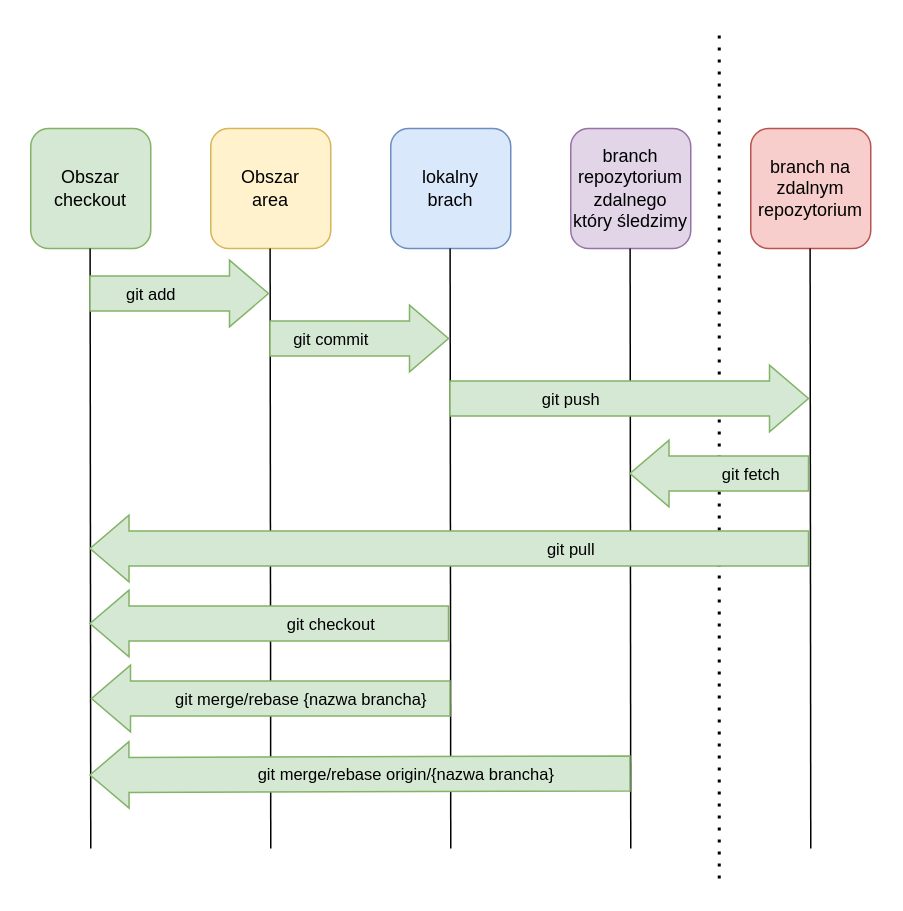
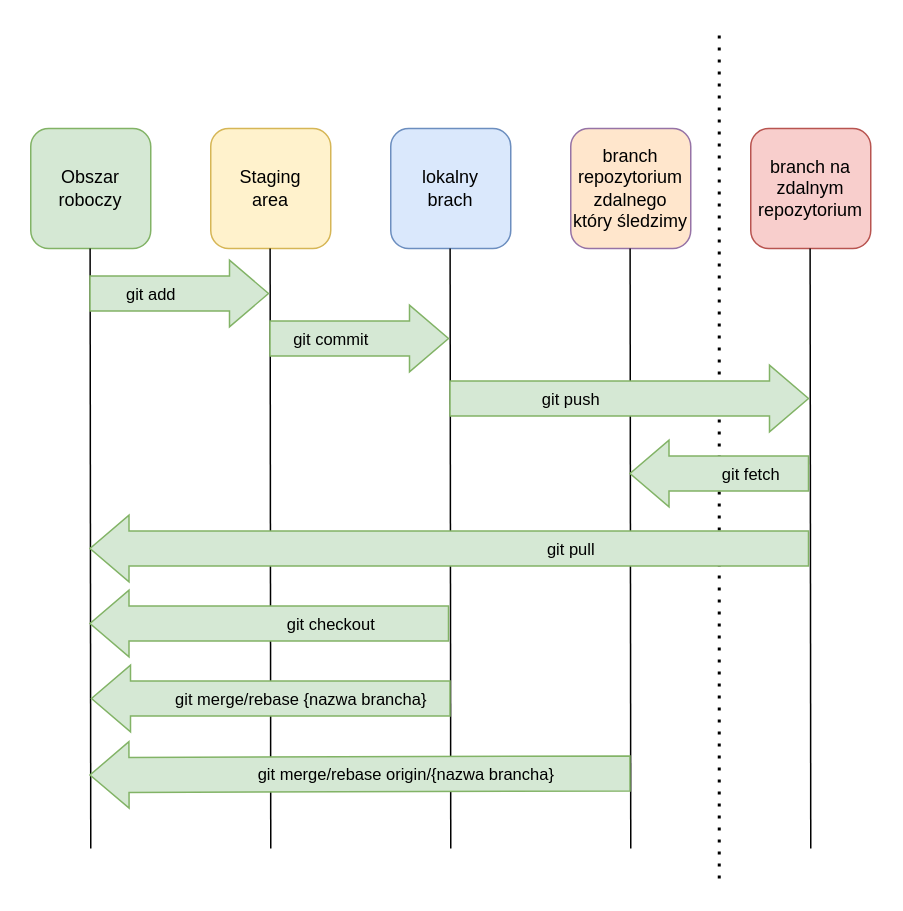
(91, 188) -> (91, 188)
(271, 188) -> (271, 188)
(631, 188) -> (631, 188)
